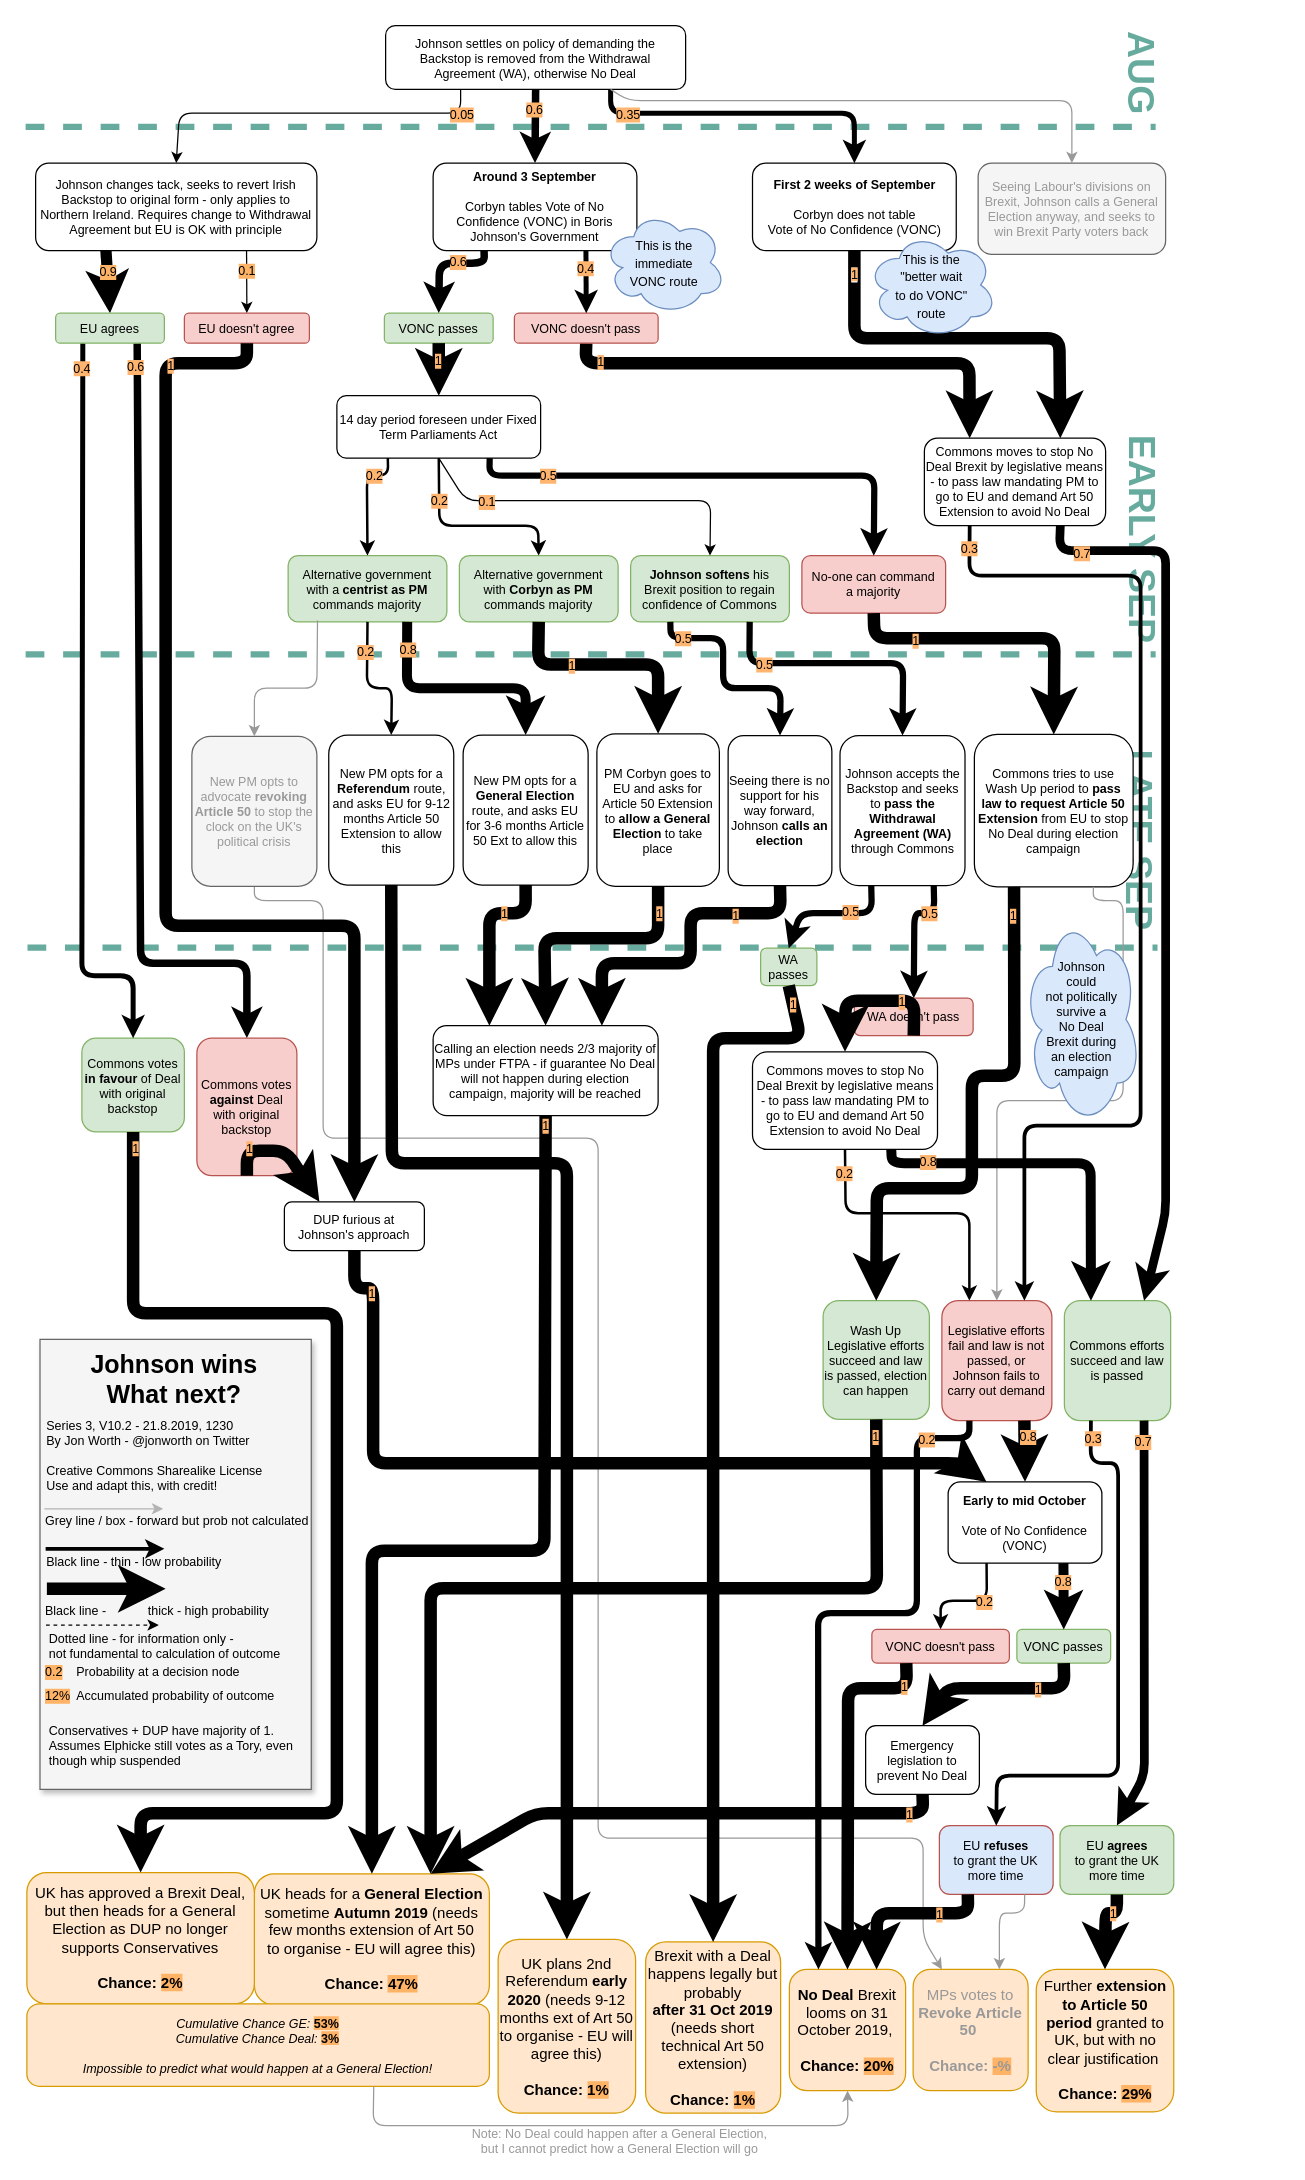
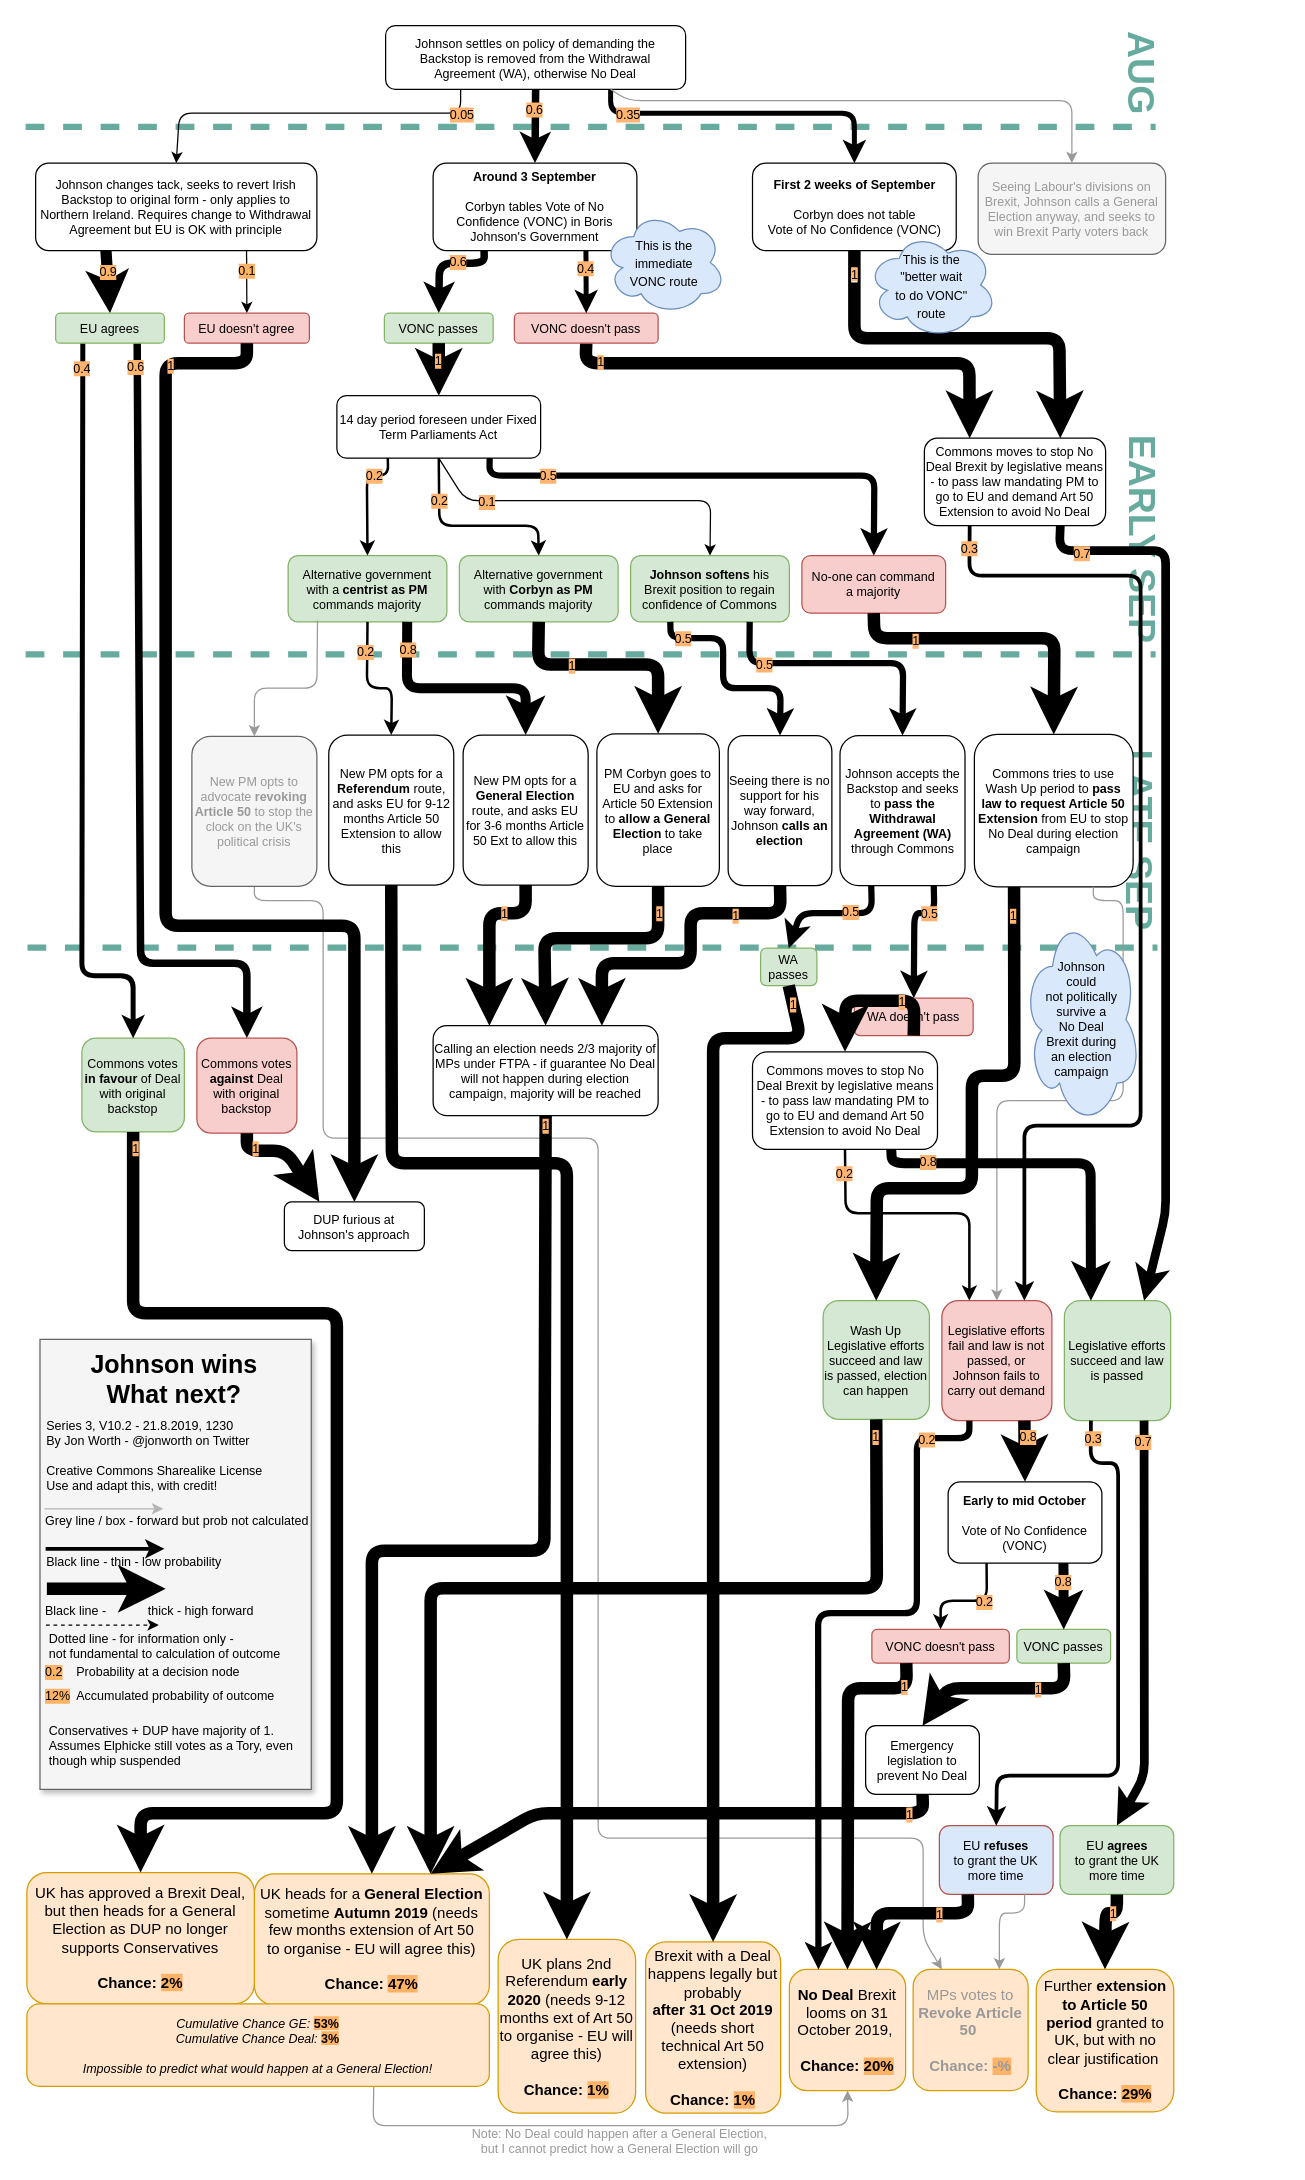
(247, 1107) -> (247, 1086)
(1118, 1361) -> (1118, 1361)
(373, 1433) -> none
(183, 1612) -> (174, 1612)
